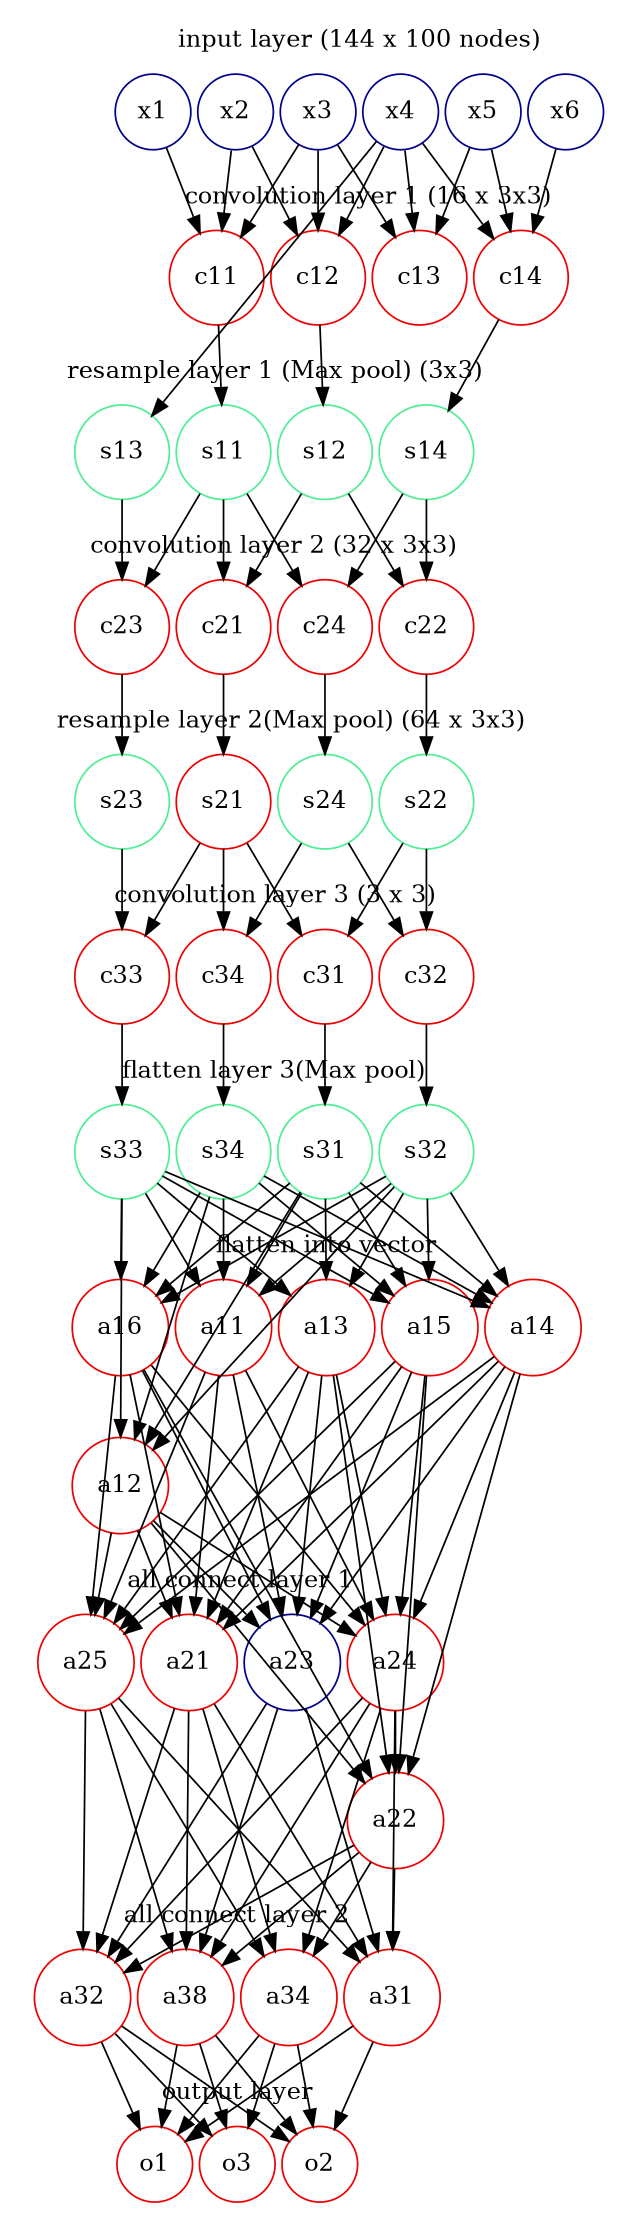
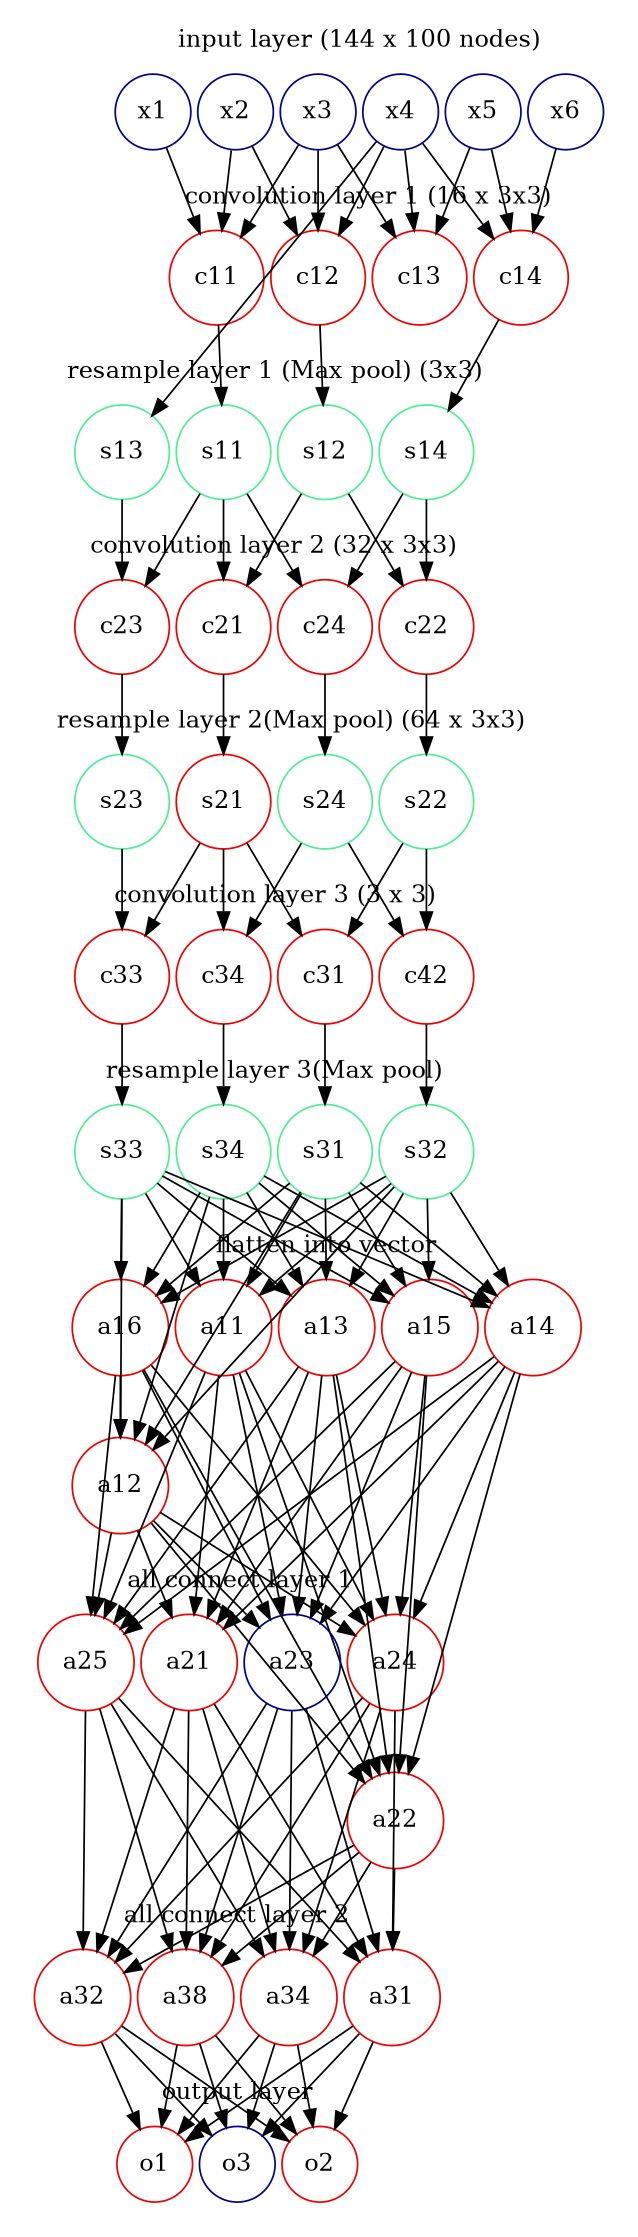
(426, 977) -> (426, 977)
(274, 1071) -> (274, 1071)
none -> (270, 1232)
(151, 1475) -> (120, 1398)
(395, 1733) -> (283, 1498)
none -> (291, 1805)
none -> (296, 2101)
(237, 2164) -> (237, 2164)
